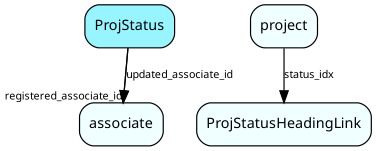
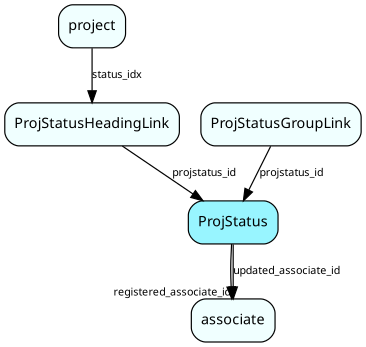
none -> (281, 124)
none -> (158, 170)
